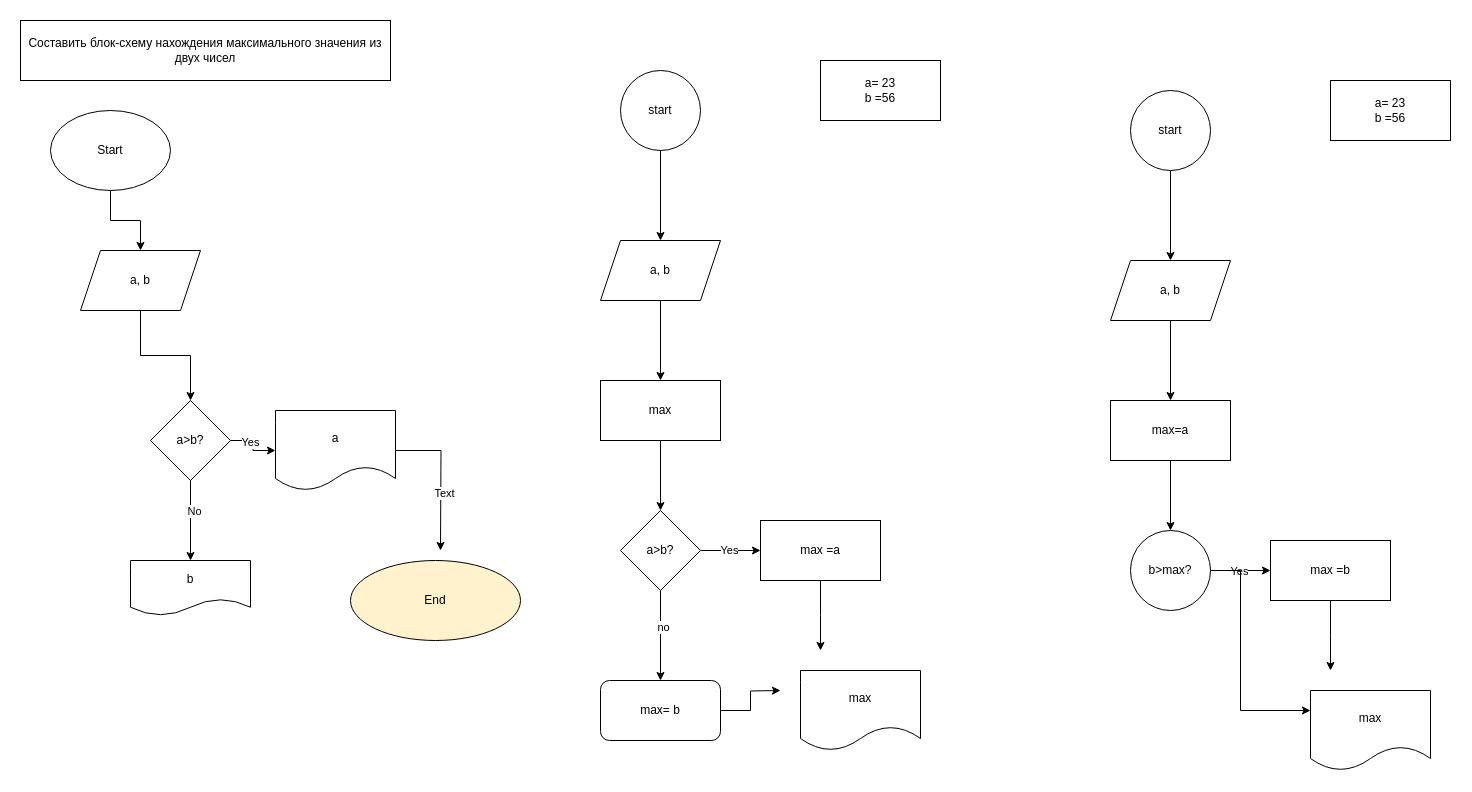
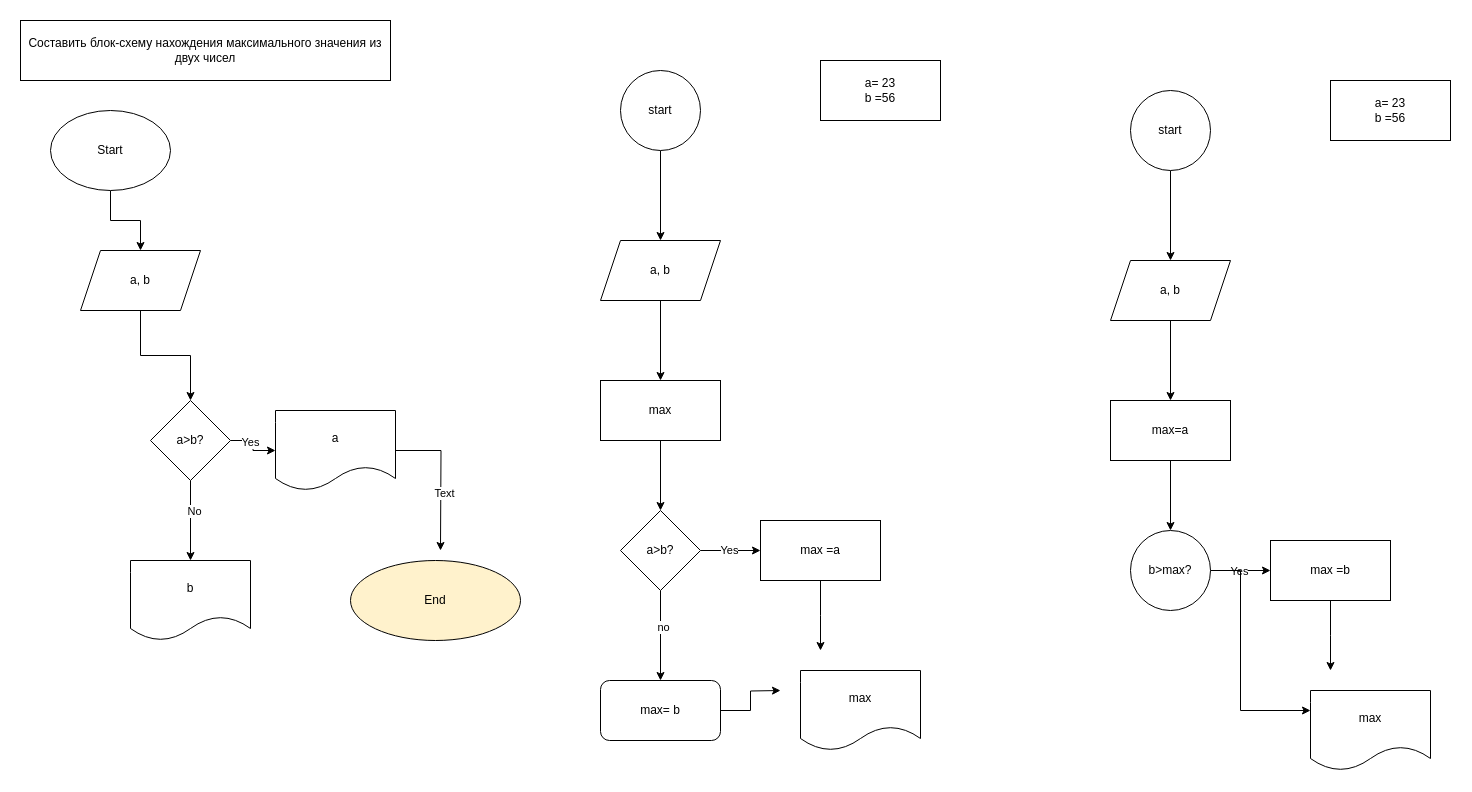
(191, 588) -> (191, 601)
